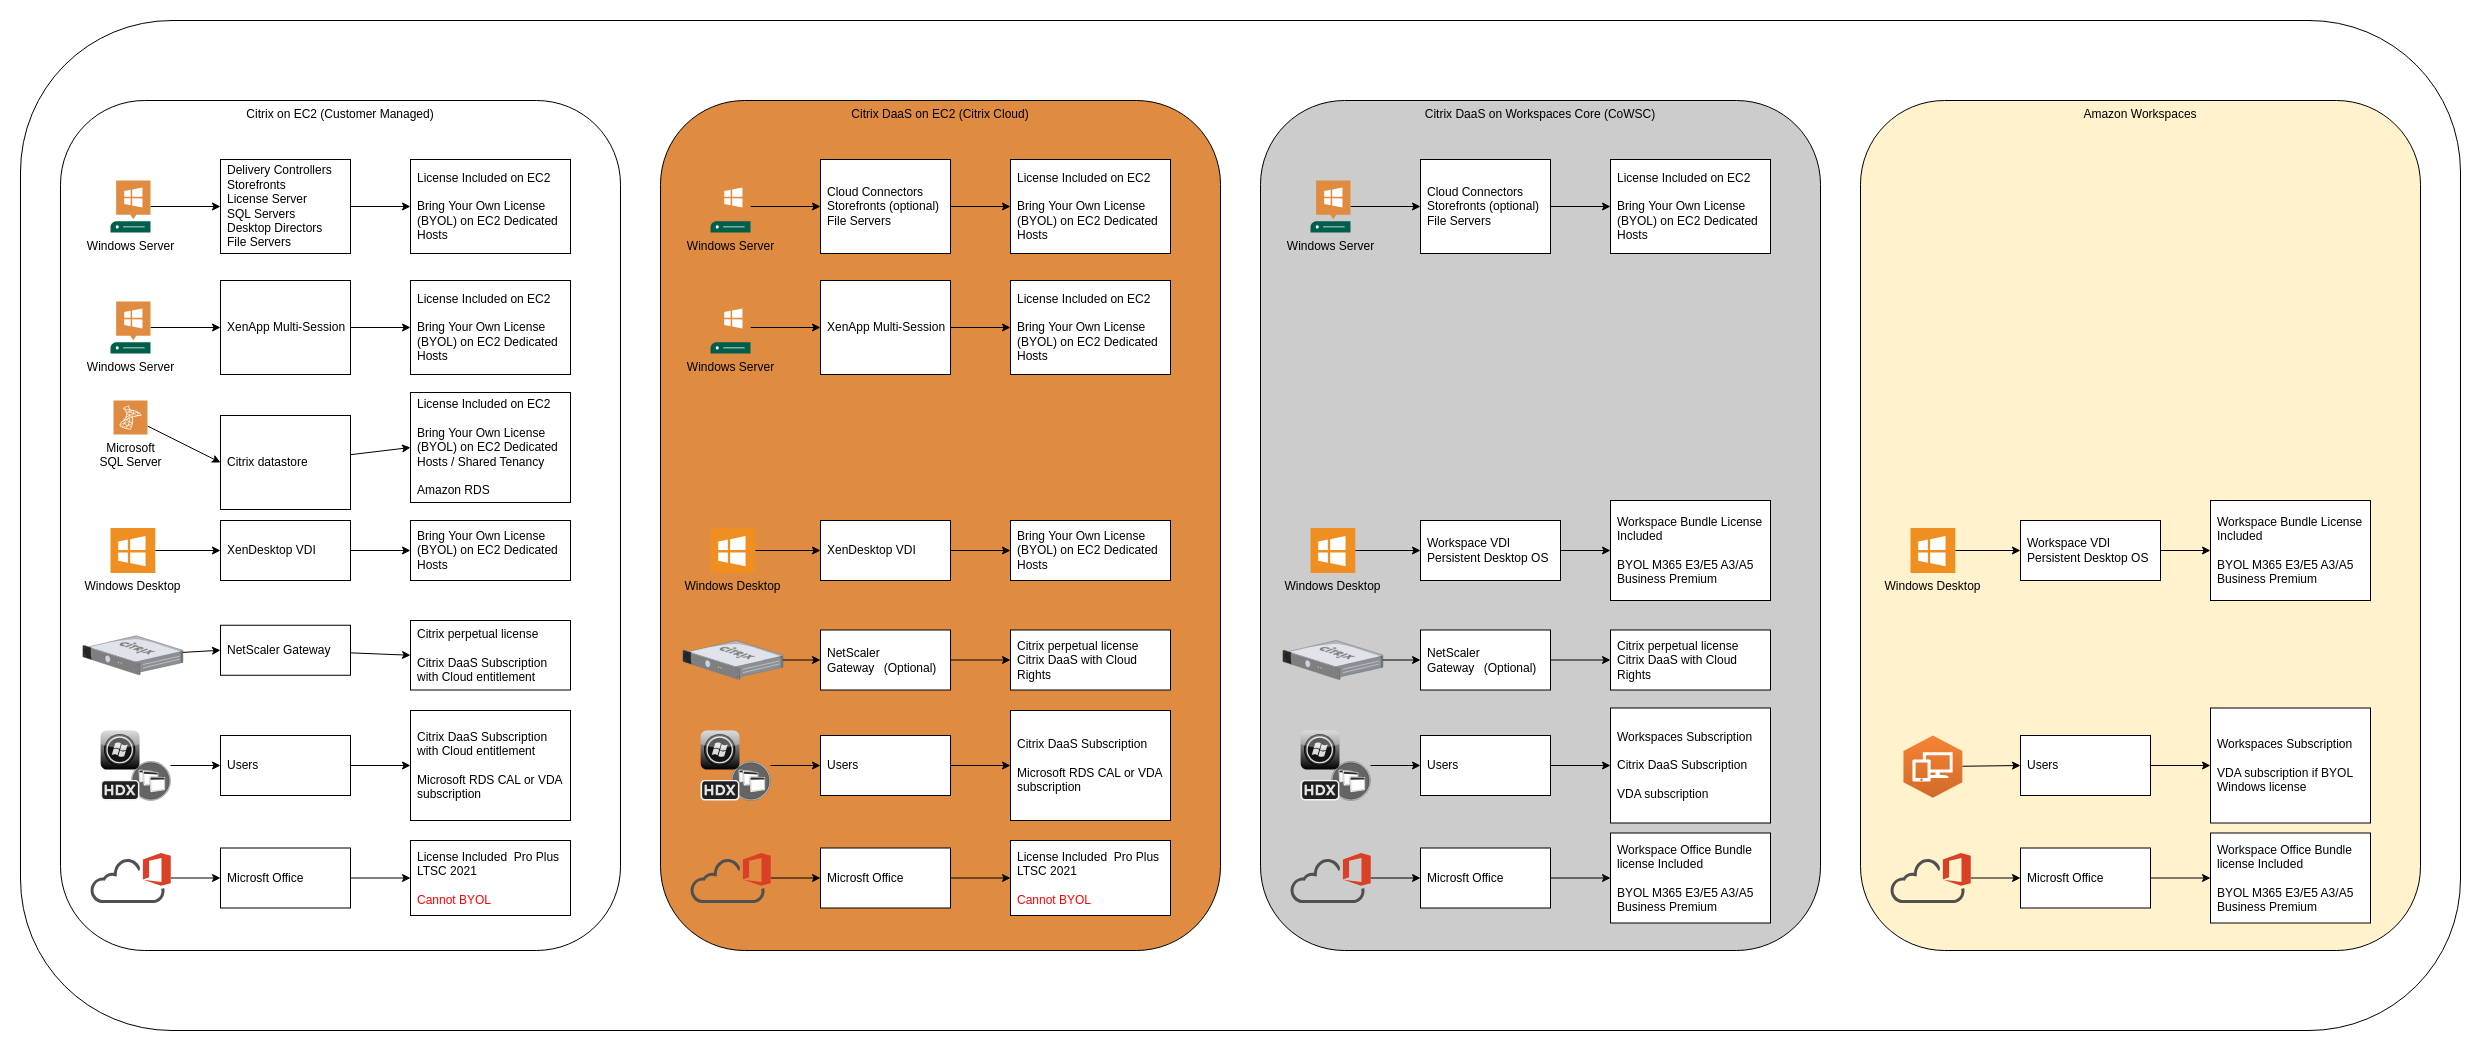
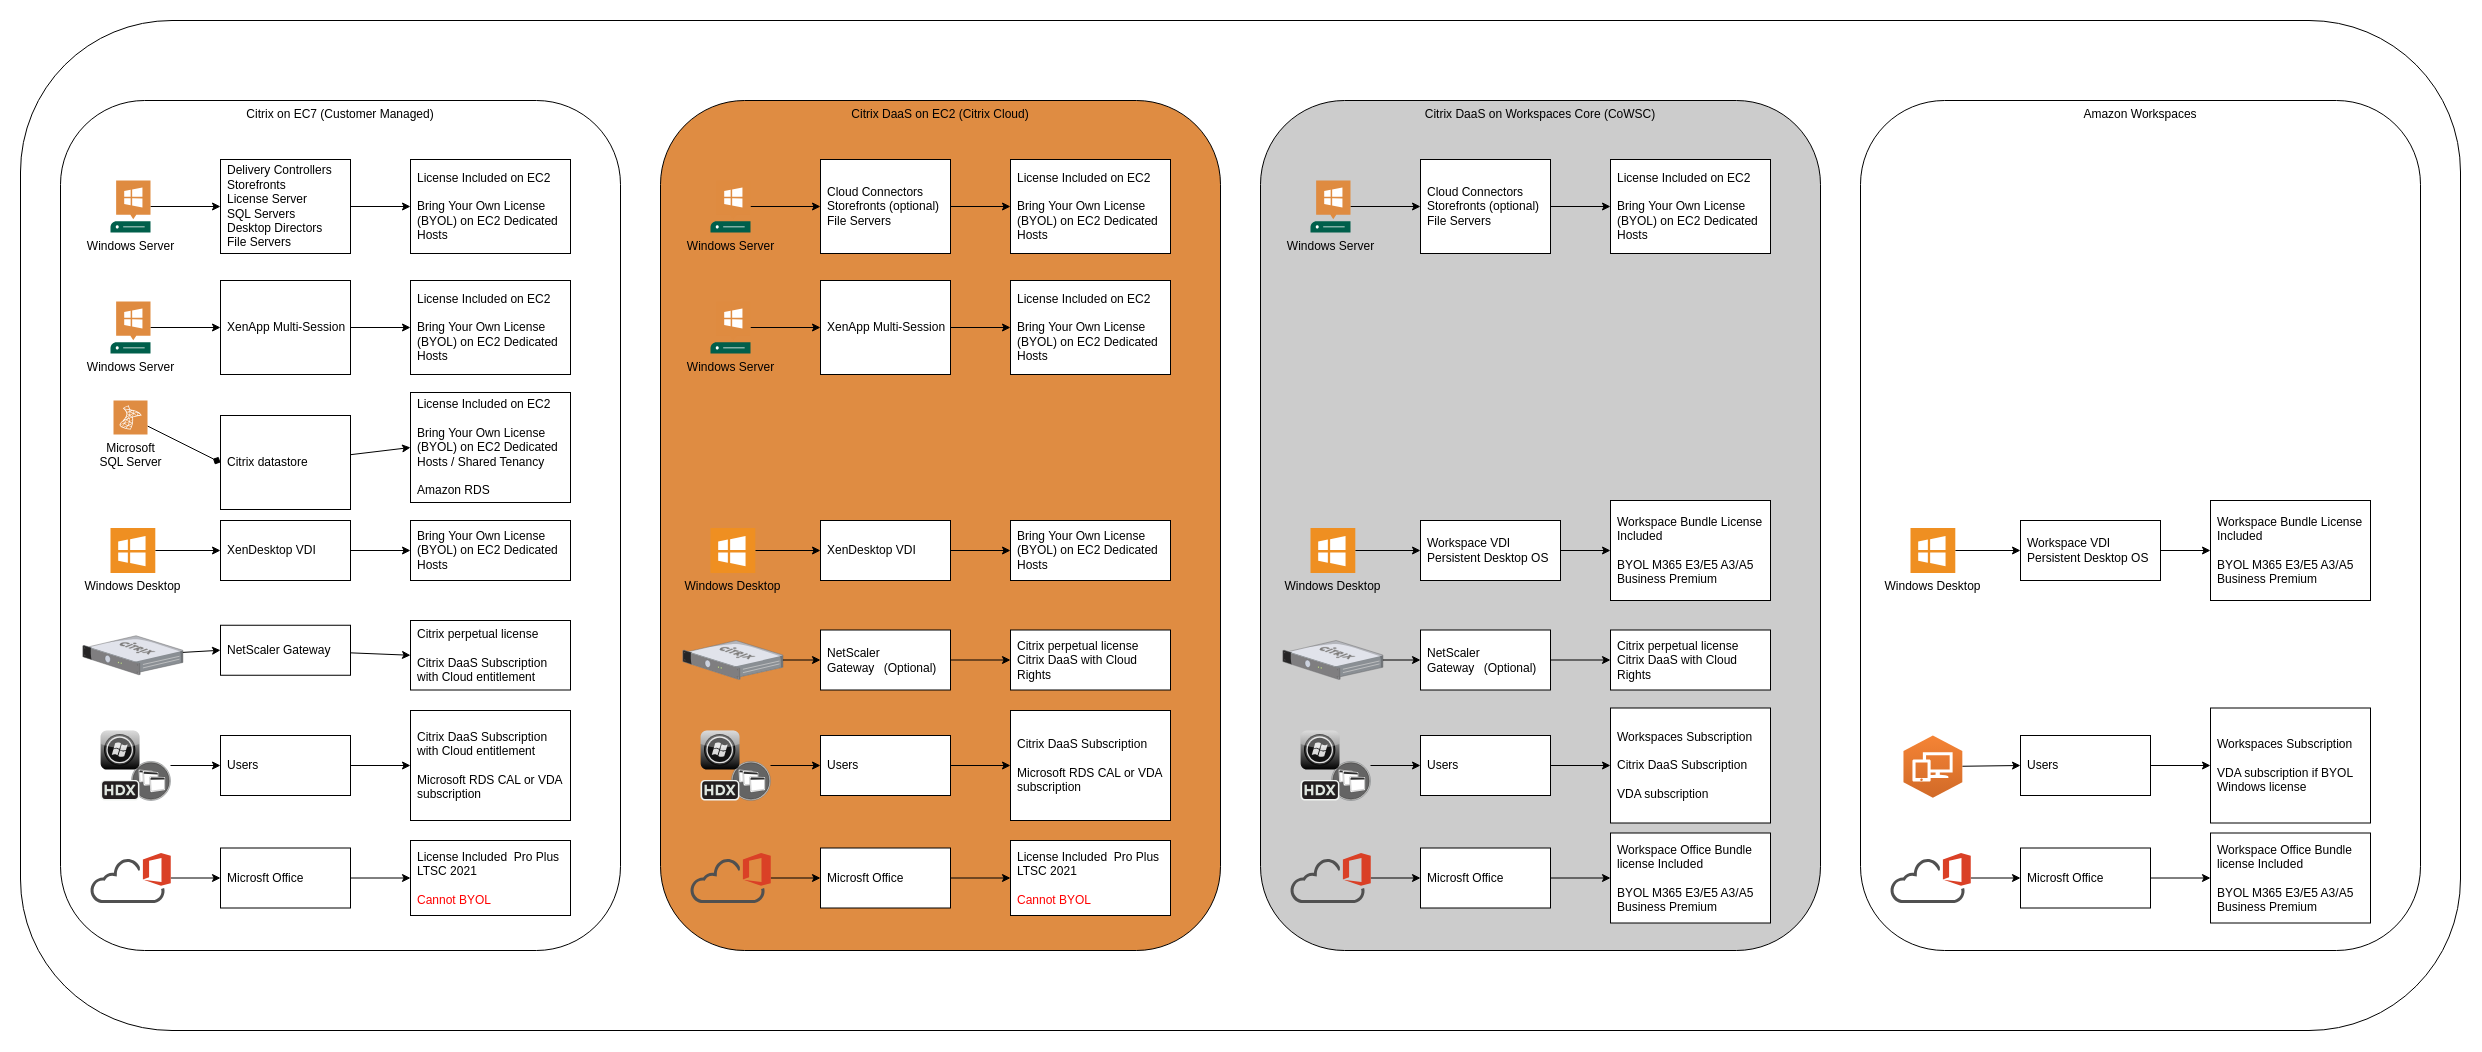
(341, 115) -> (341, 115)
(2141, 115) -> (2141, 115)
(213, 459) -> (212, 458)
